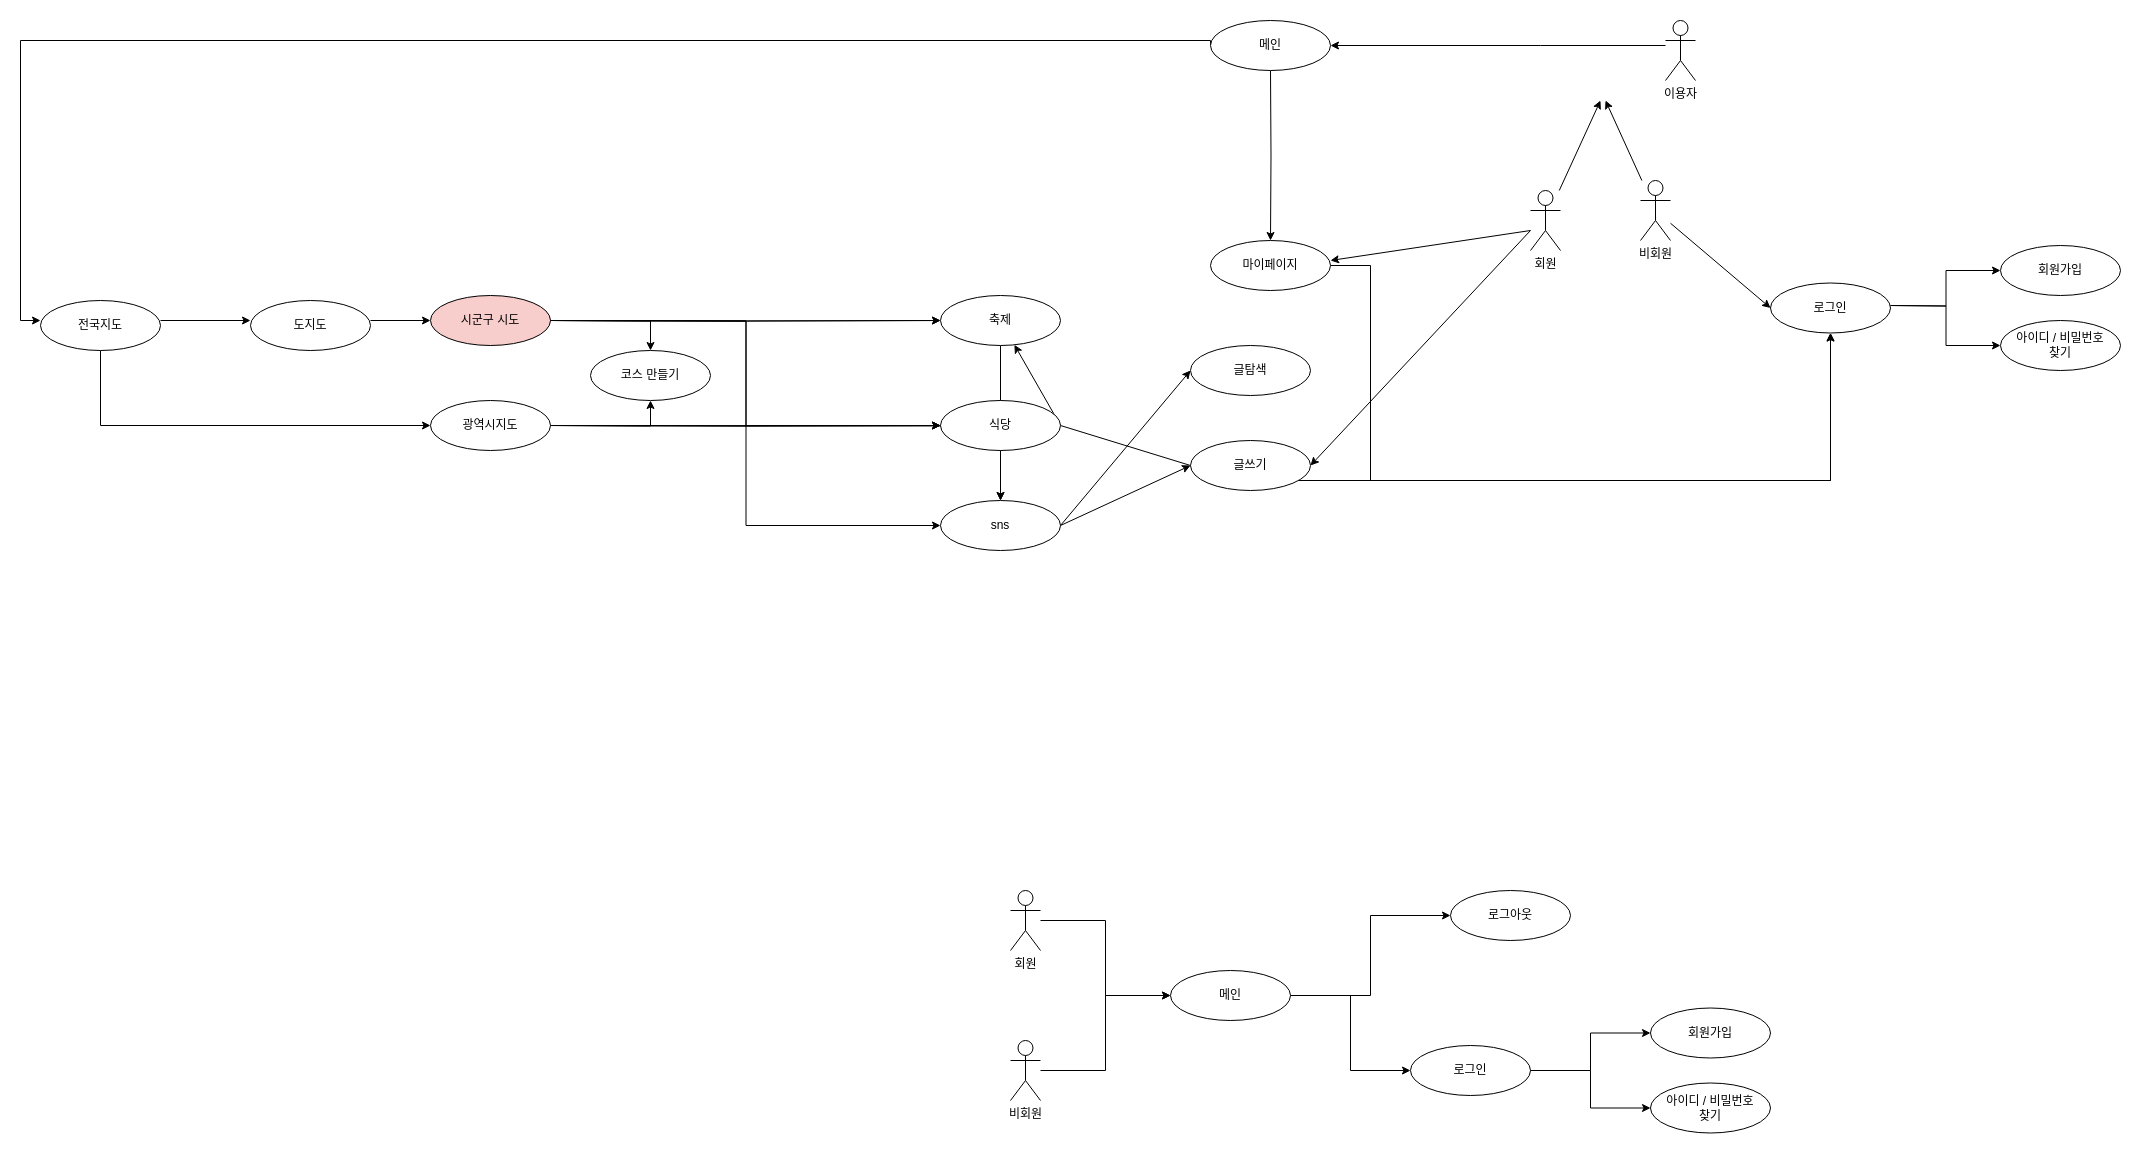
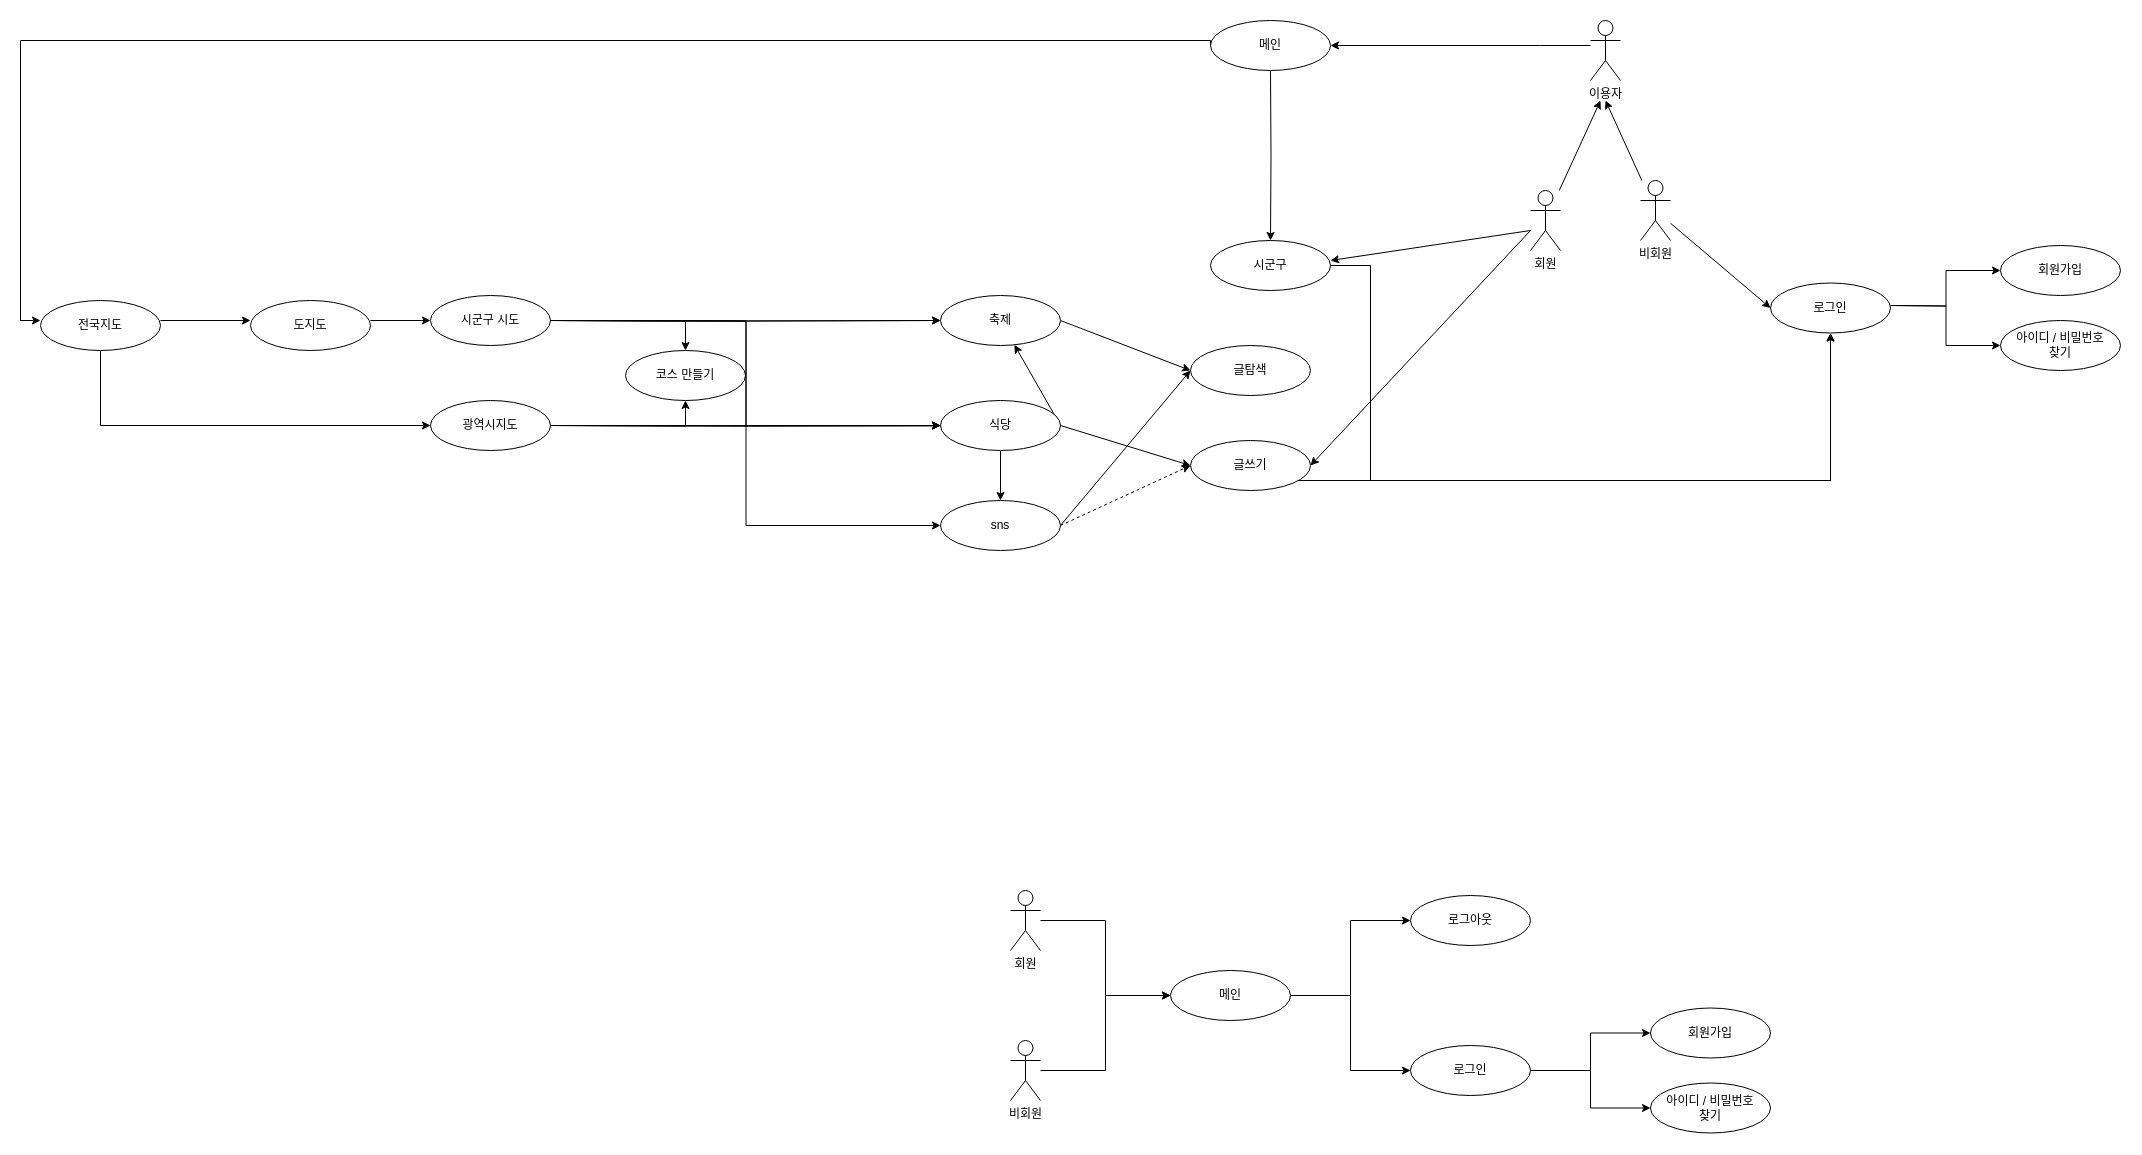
(1681, 51) -> (1606, 51)
(1271, 266) -> (1271, 266)
(491, 321) -> (491, 321)
none -> (1123, 344)
(1001, 373) -> none
(651, 376) -> (686, 376)
(1185, 464) -> (1182, 463)
(1124, 496) -> (1124, 496)
(1511, 916) -> (1471, 921)
